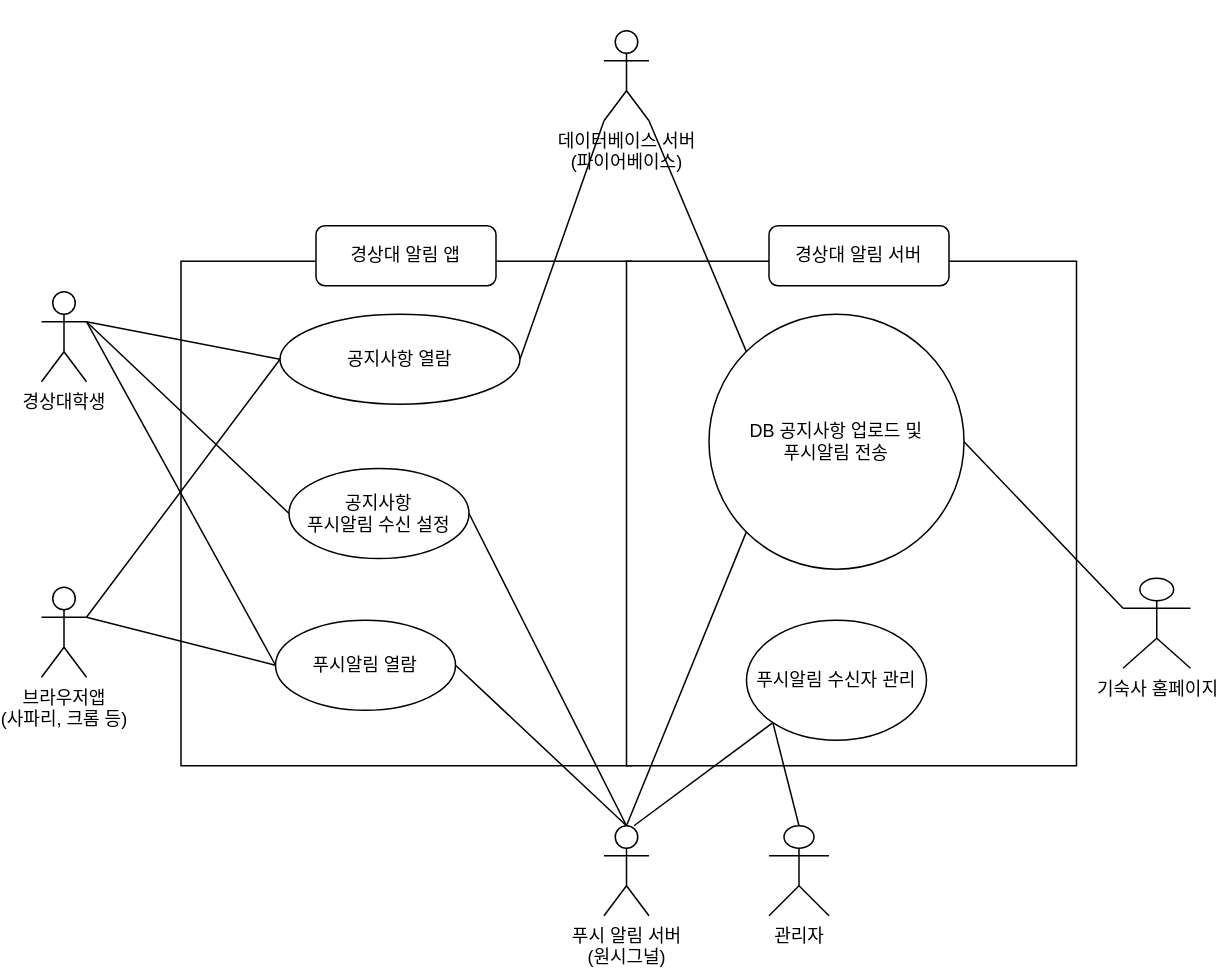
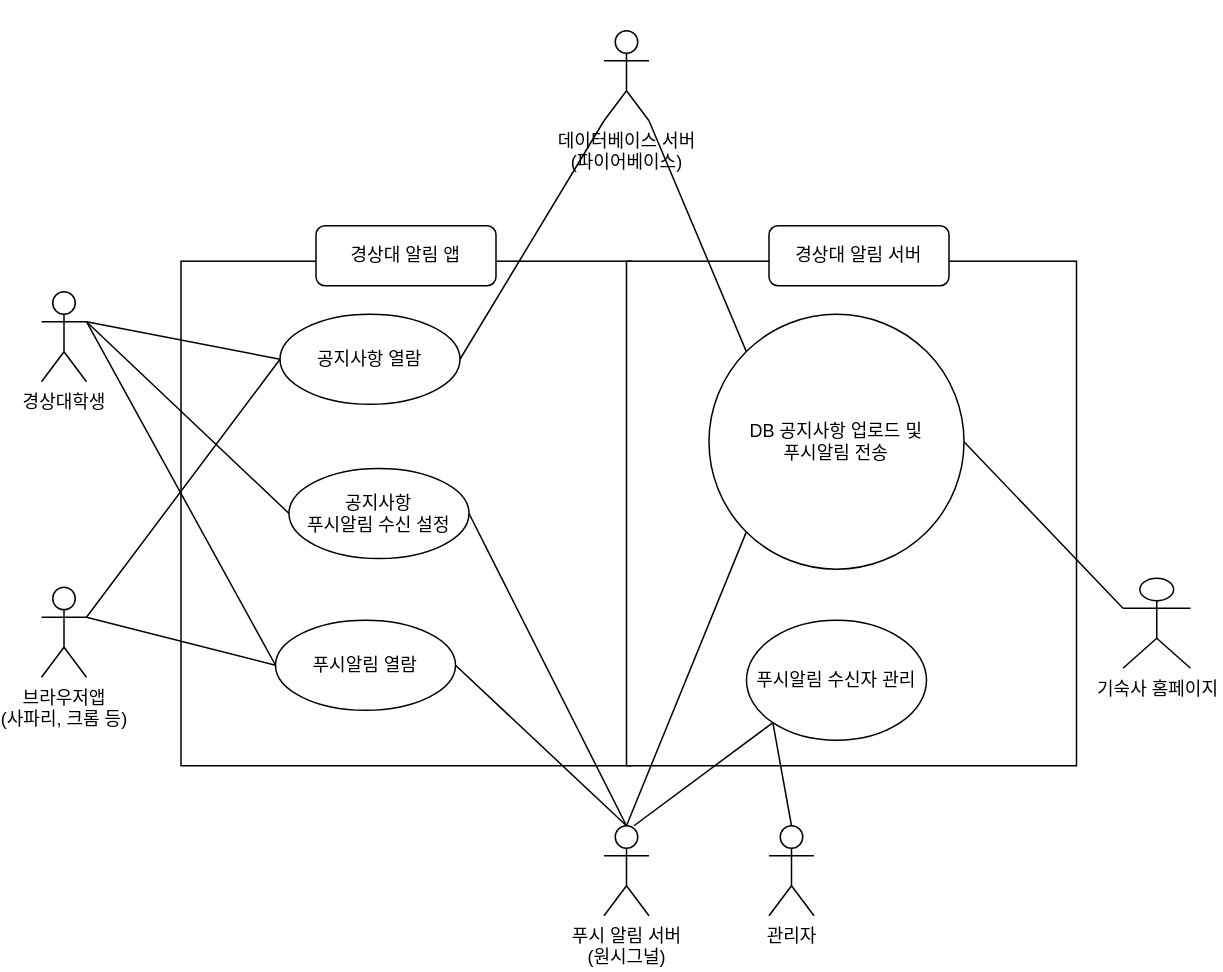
(400, 359) -> (370, 359)
(799, 871) -> (791, 871)
